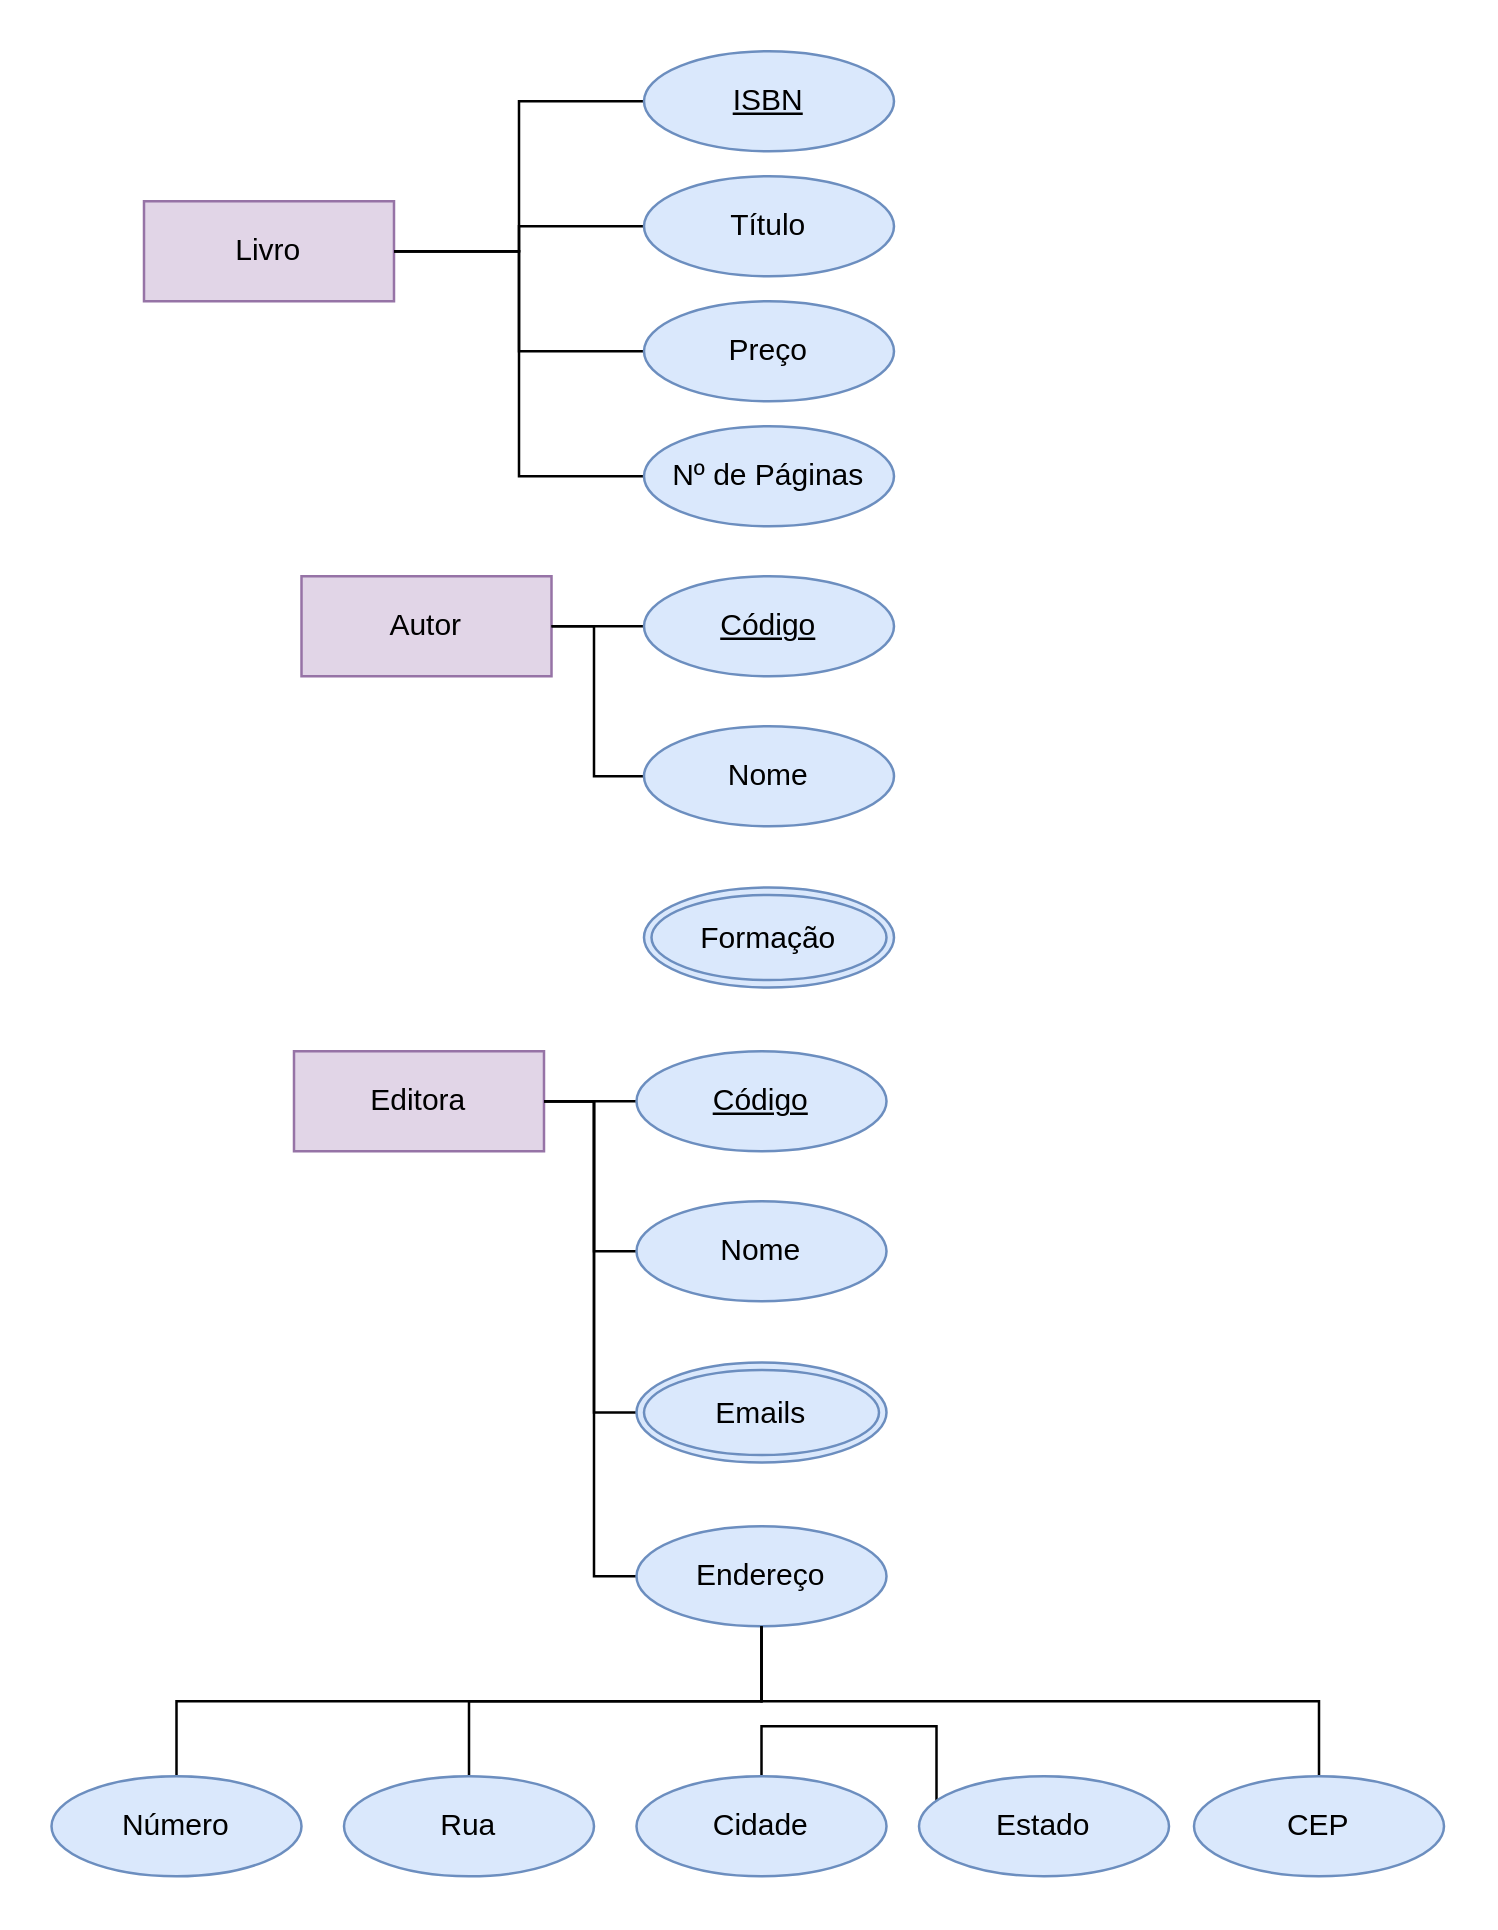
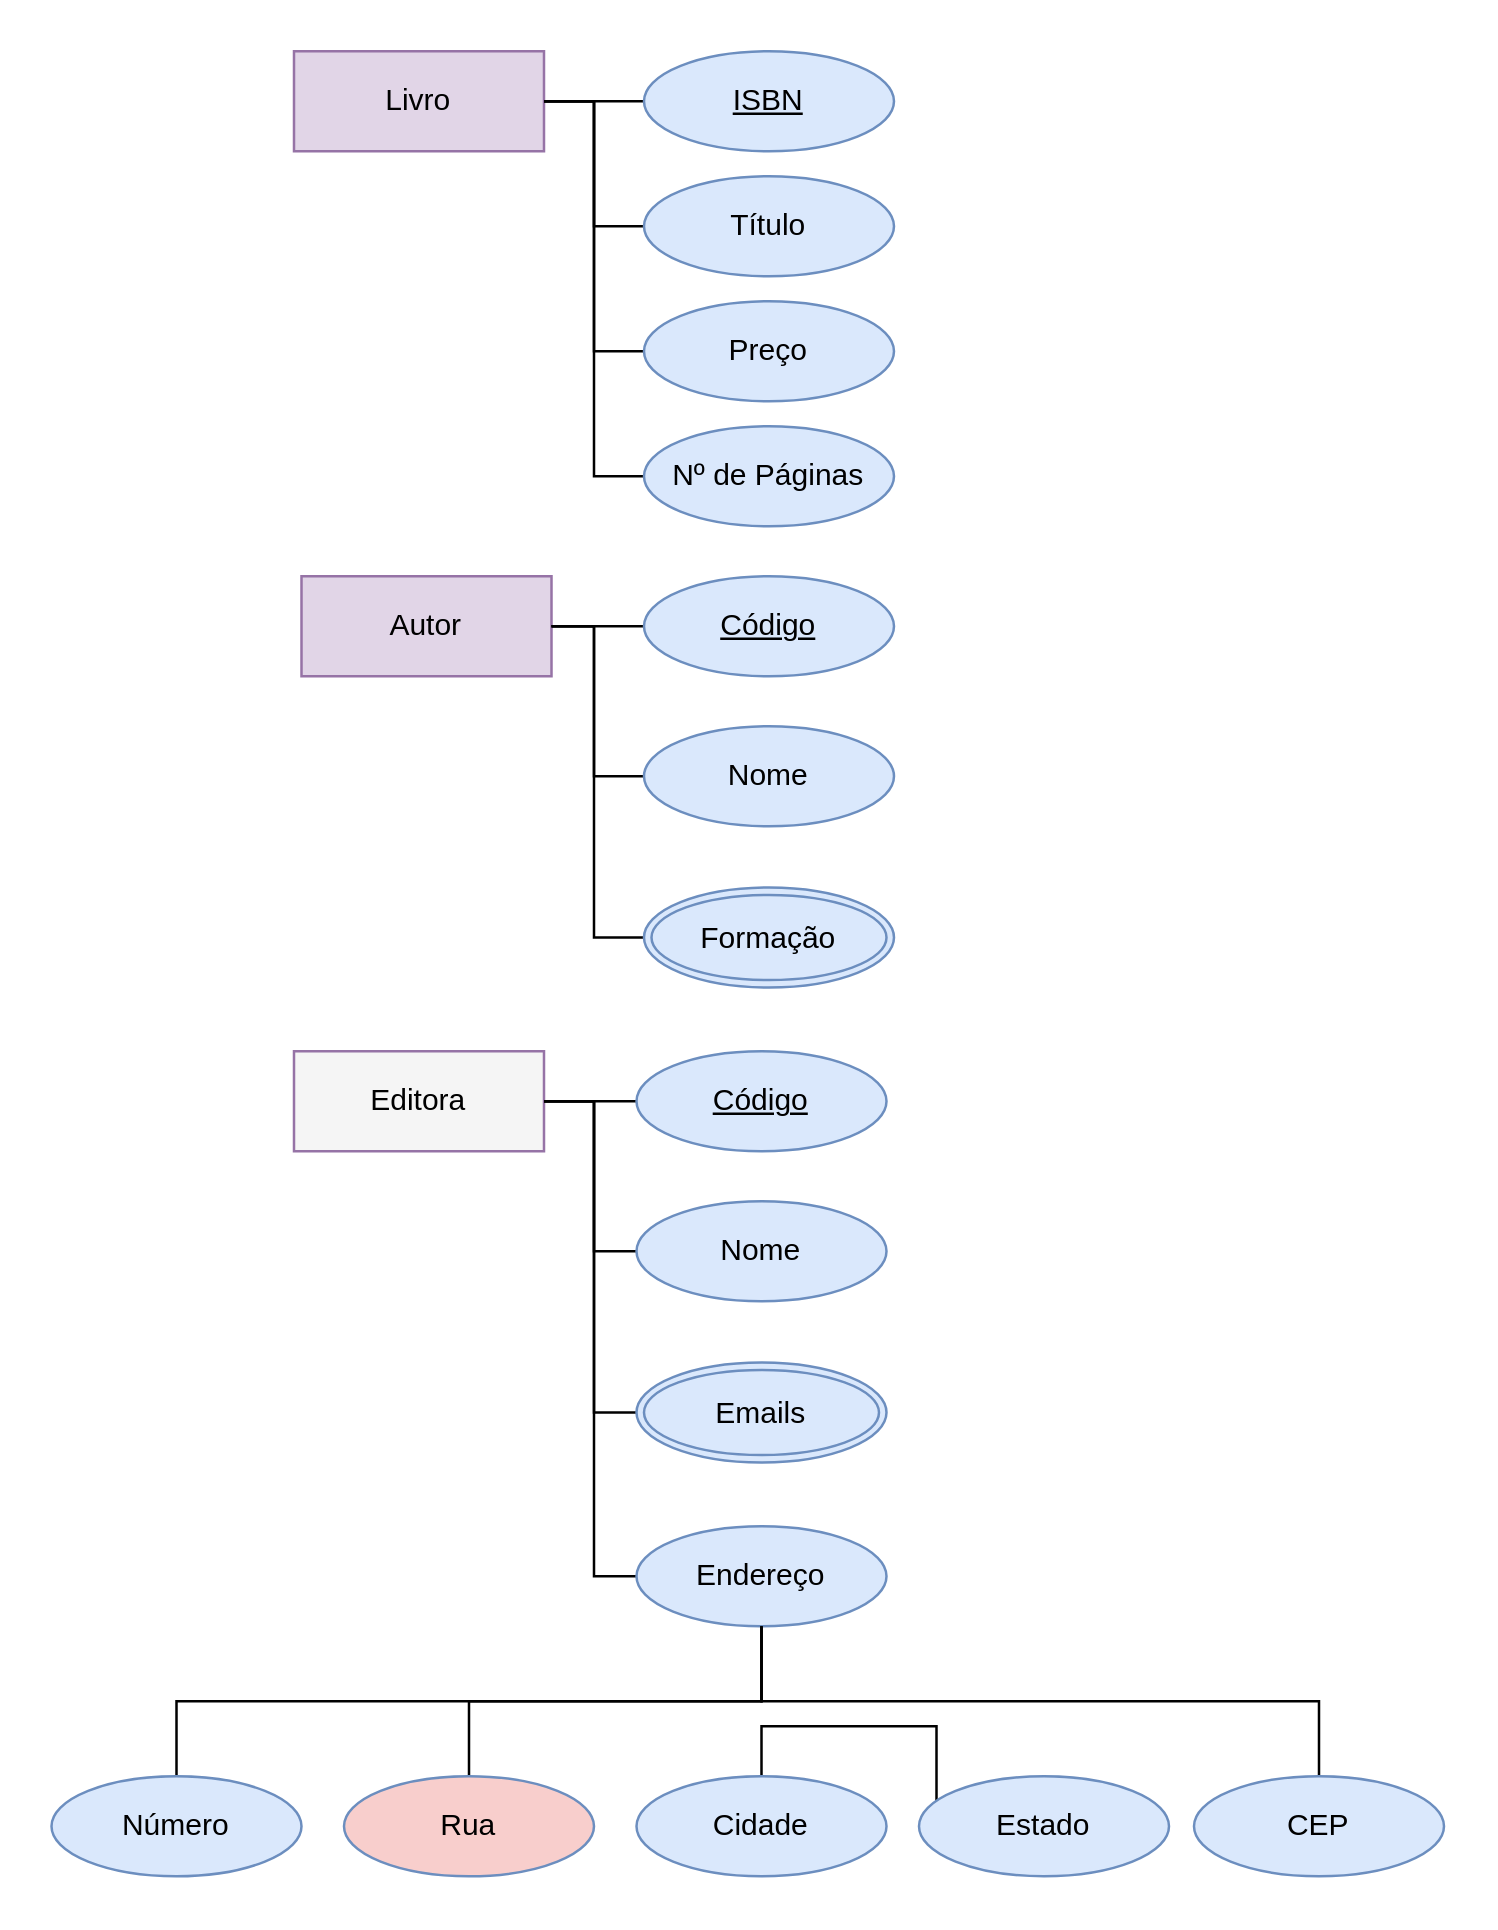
(269, 251) -> (419, 101)
none -> (594, 884)
(419, 1101) -> (419, 1101)
(469, 1826) -> (469, 1826)
